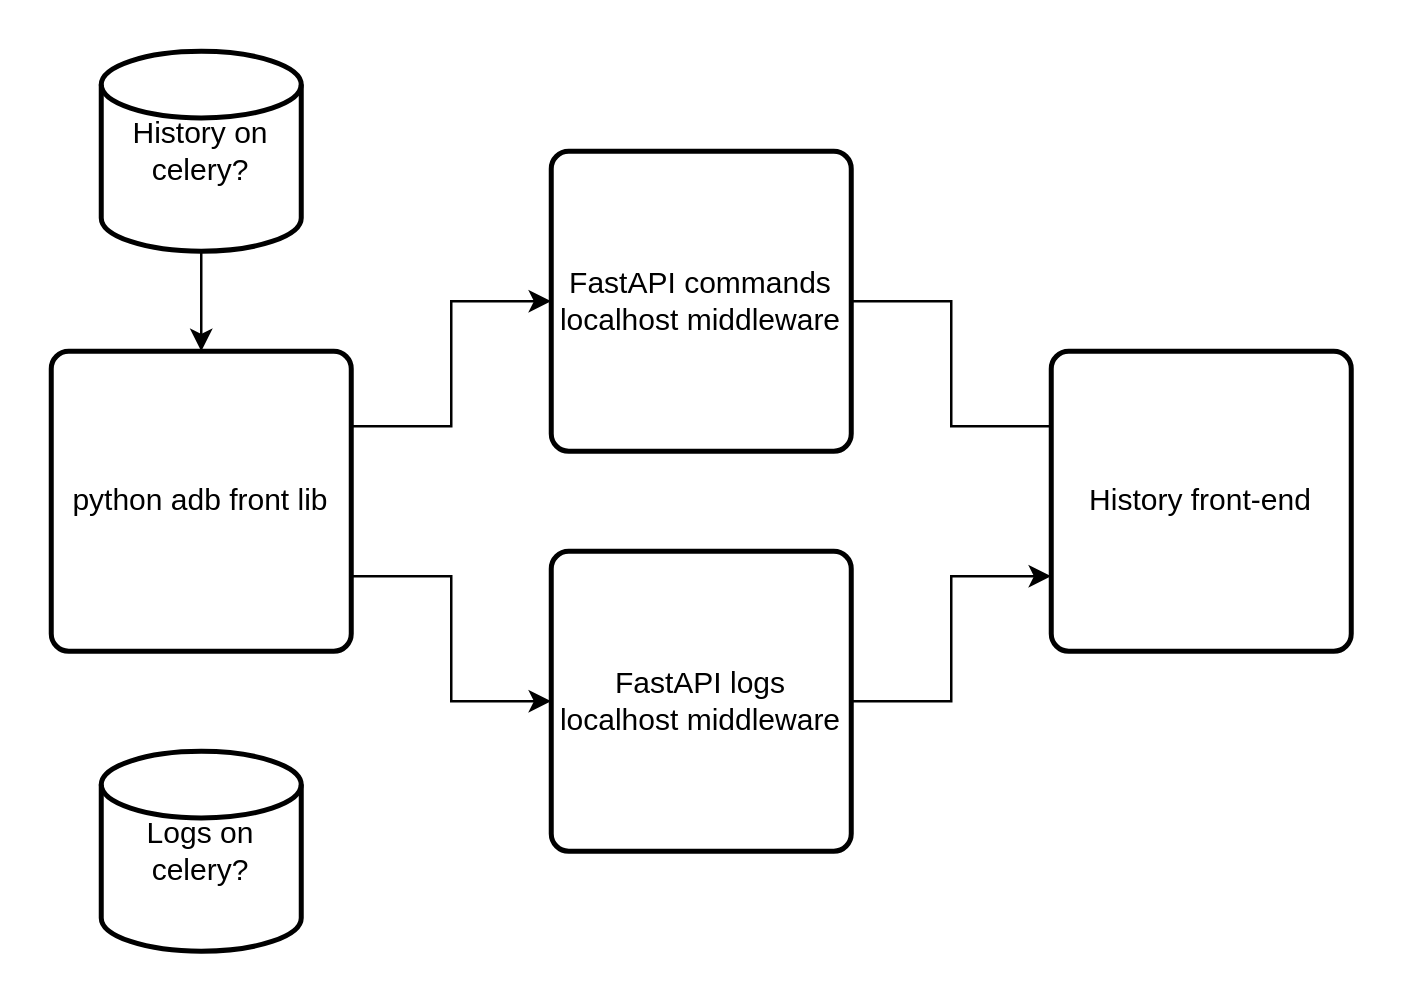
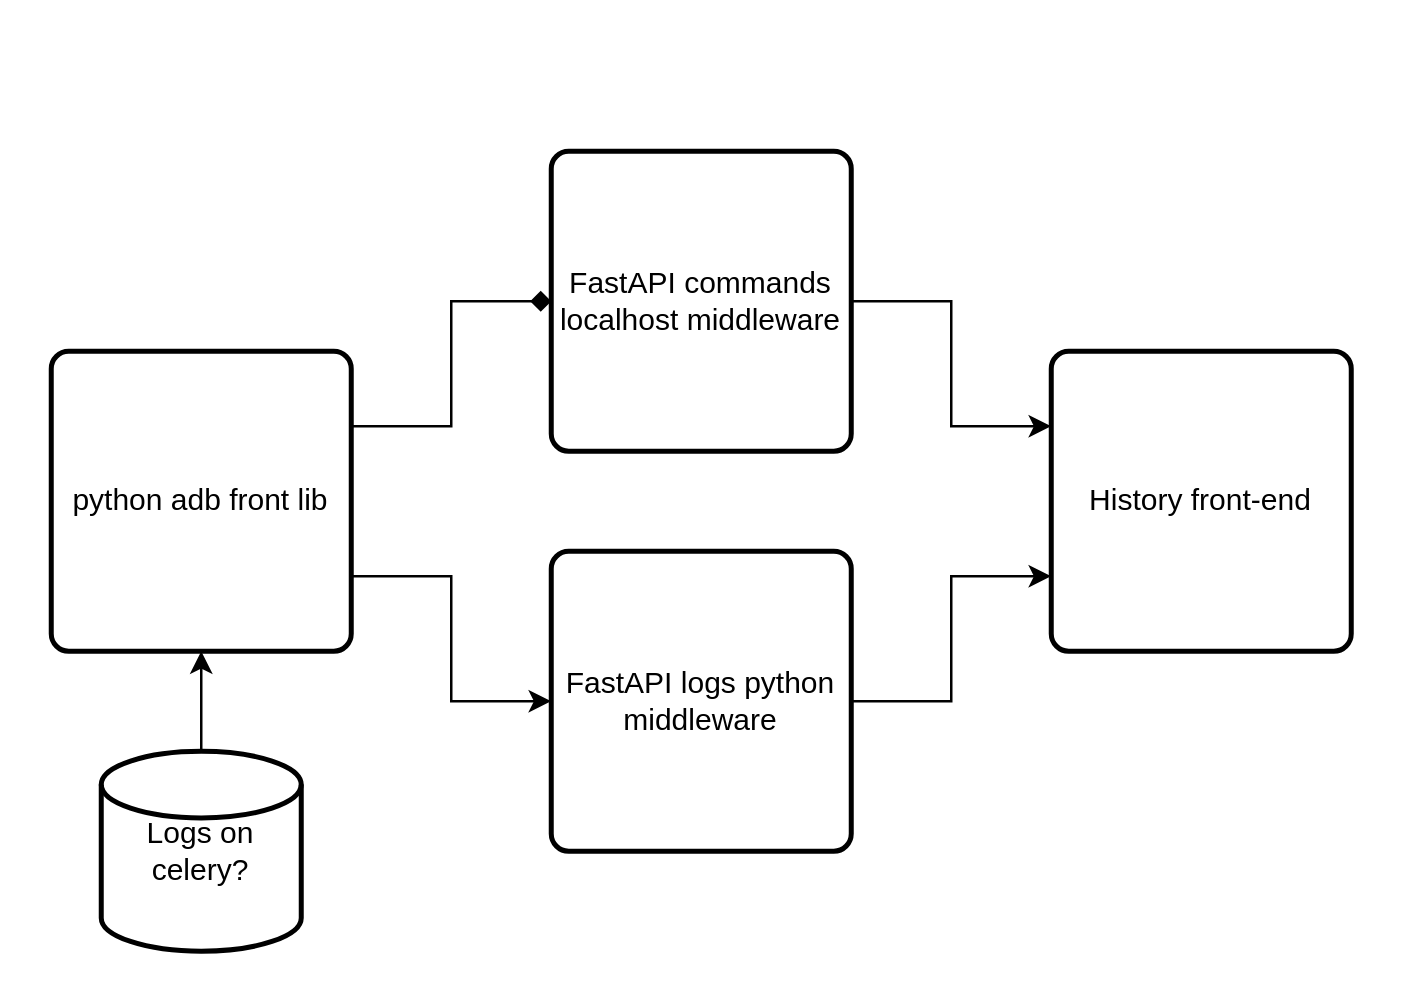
(201, 151) -> none
(201, 293) -> none
(532, 301) -> (531, 301)
(1040, 426) -> (1033, 426)
(701, 701) -> (701, 701)
none -> (201, 709)
